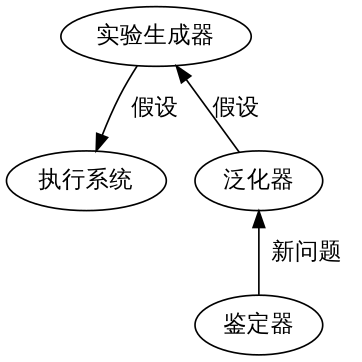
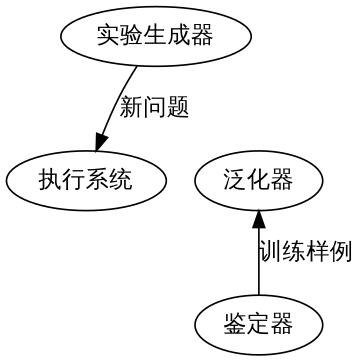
(155, 109) -> (155, 109)
(213, 116) -> none
(307, 253) -> (307, 253)
